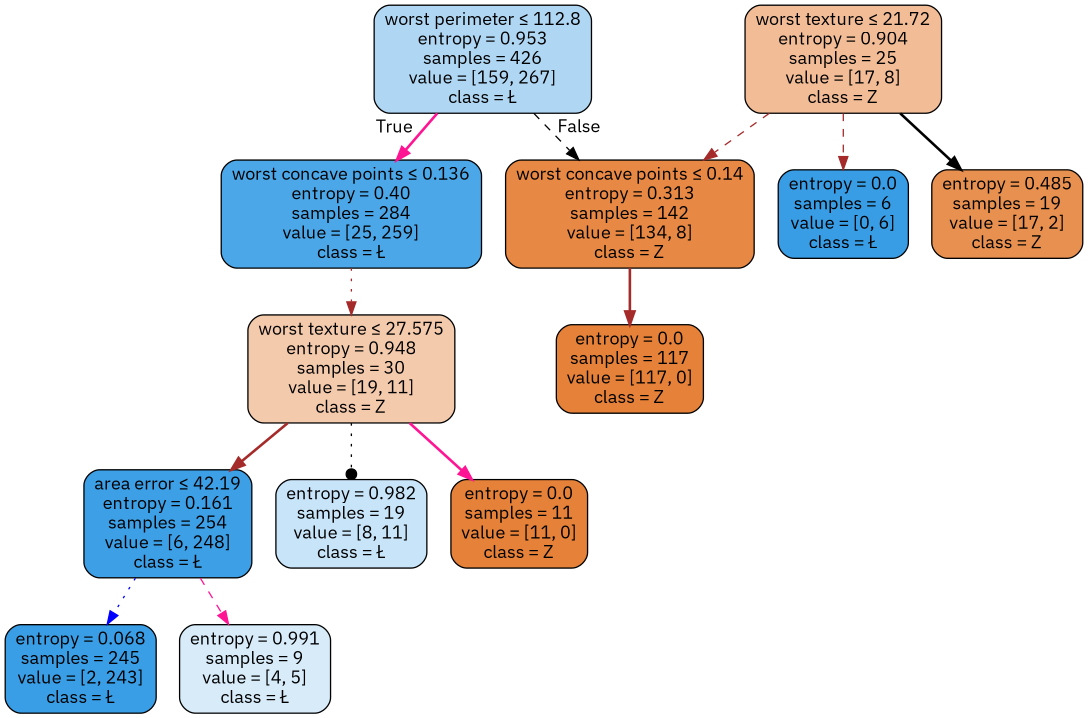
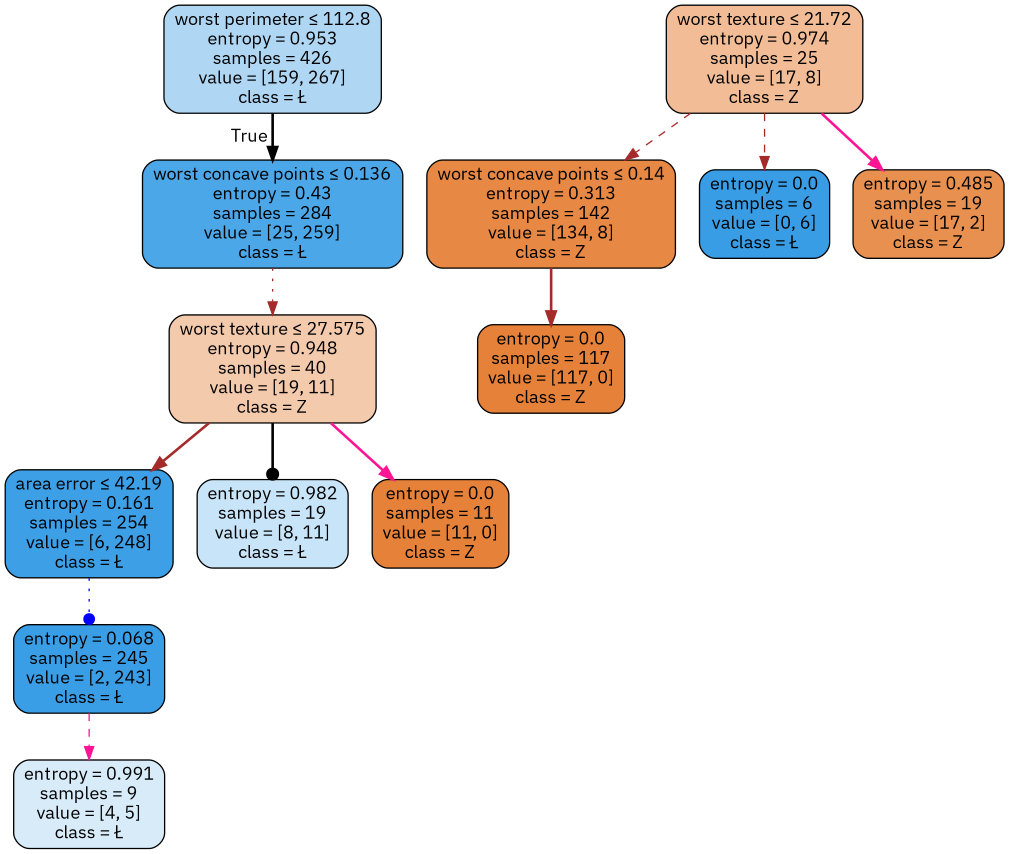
(843, 39) -> (765, 39)
(421, 132) -> (273, 130)
(552, 132) -> none
(926, 137) -> (847, 137)
(351, 194) -> (273, 194)
(351, 368) -> (273, 368)
(351, 446) -> (273, 446)
(125, 596) -> (89, 596)
(211, 596) -> (89, 730)
